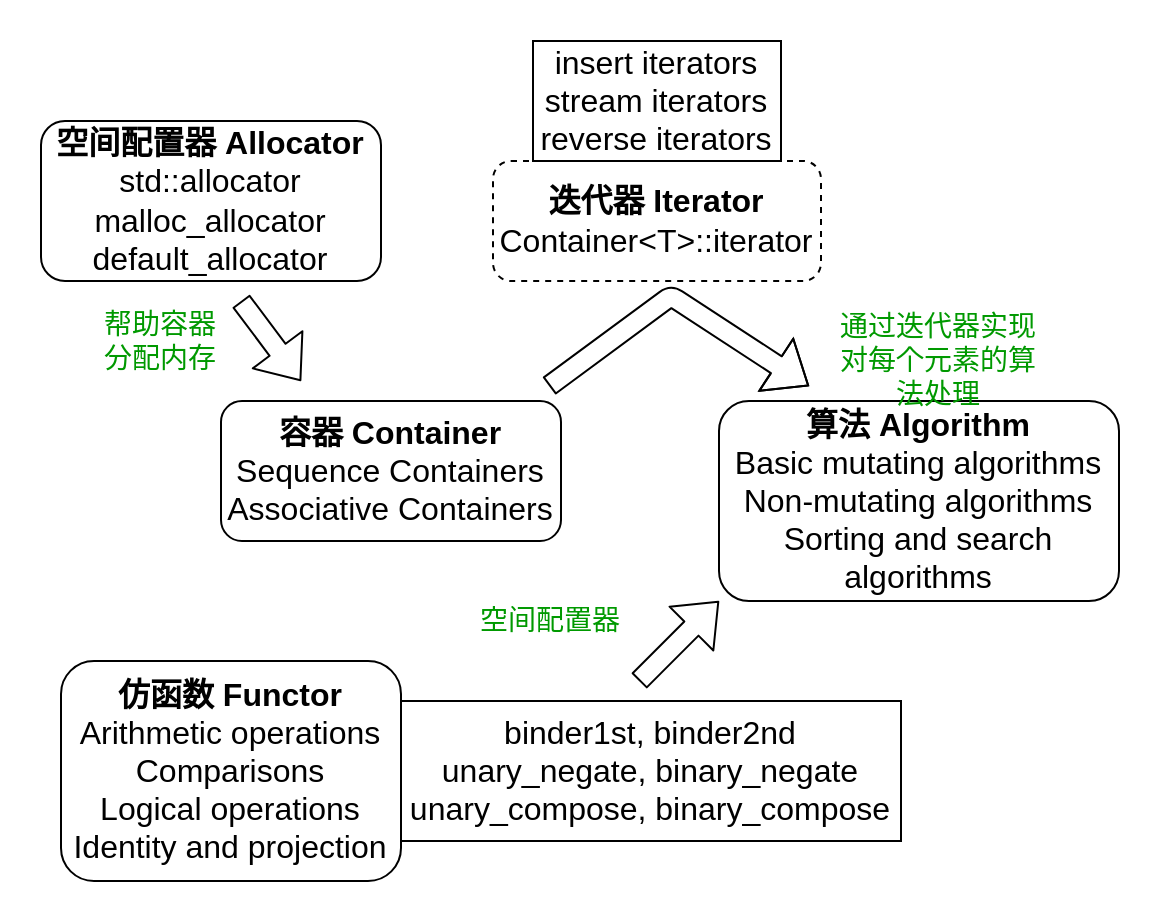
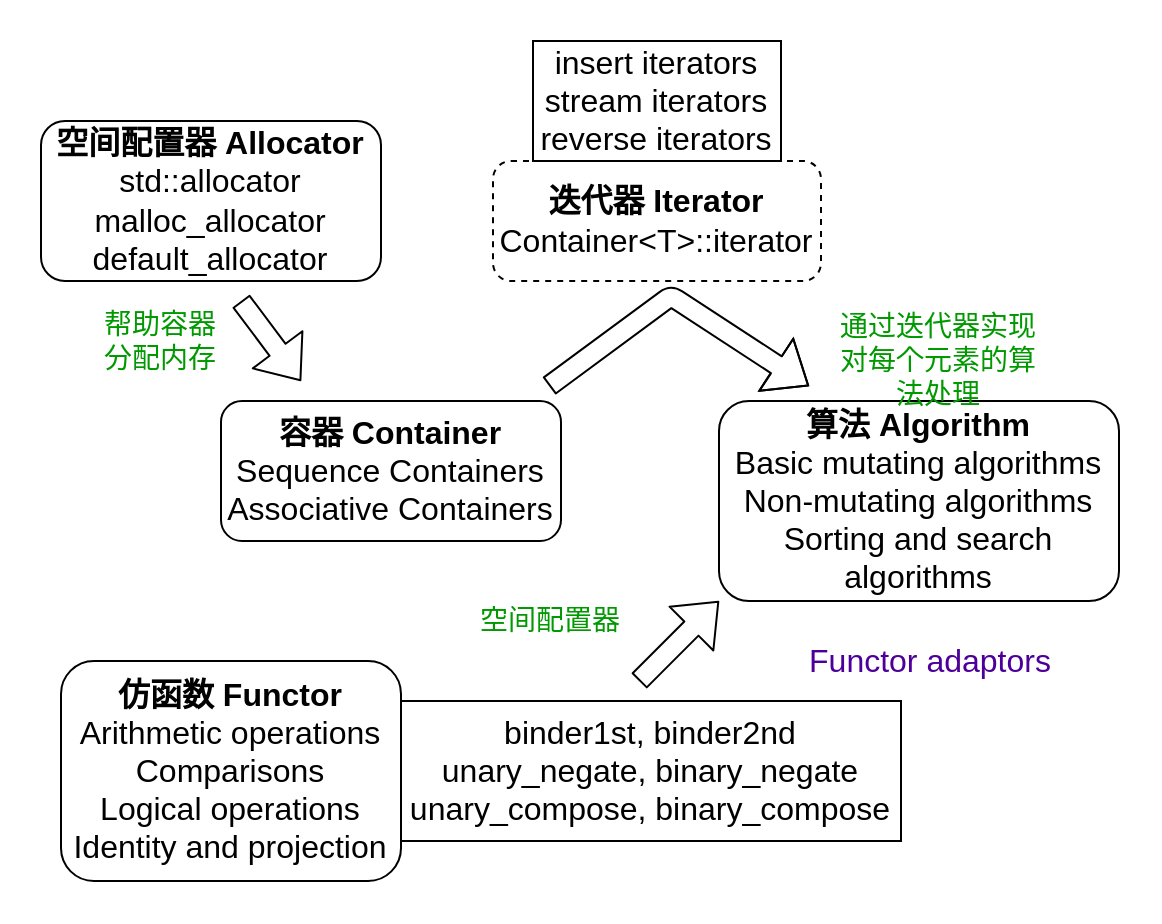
none -> (931, 661)
